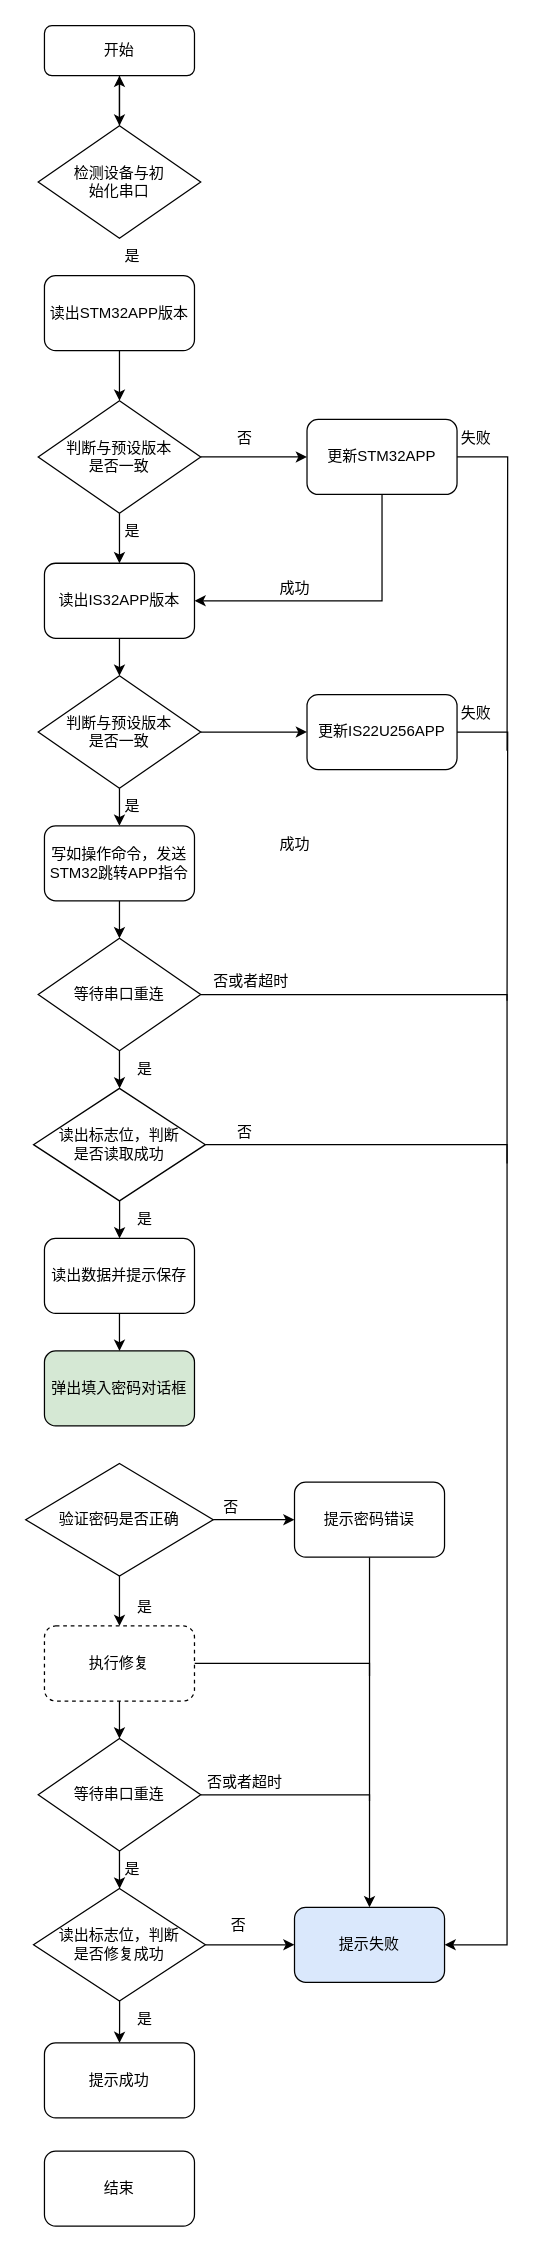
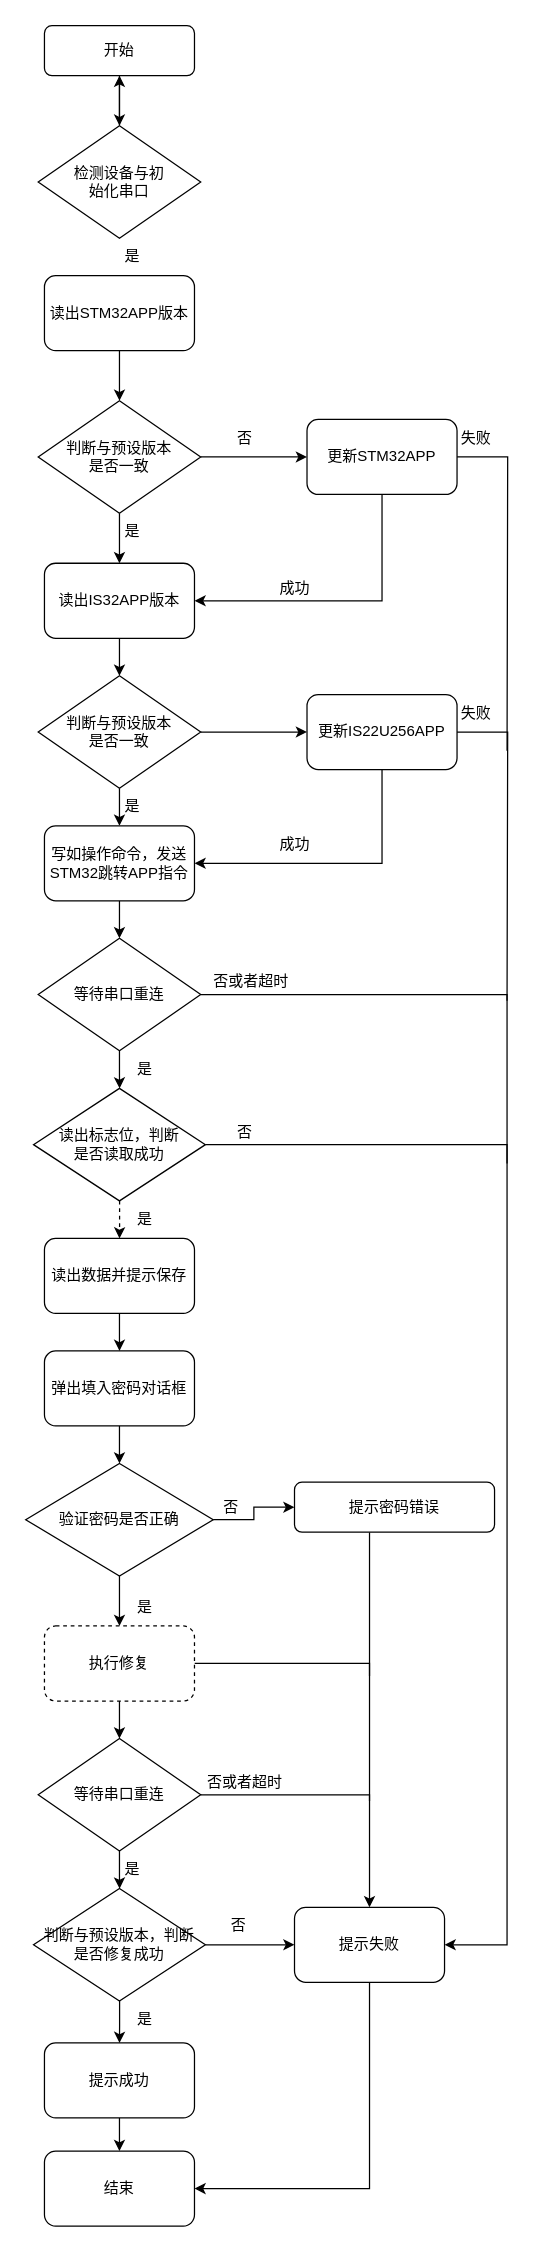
none -> (339, 863)
(120, 1216) -> (120, 1216)
(119, 1388) -> (119, 1388)
none -> (119, 1449)
(369, 1519) -> (394, 1507)
(119, 1944) -> (119, 1944)
(369, 1944) -> (369, 1944)
none -> (119, 2138)
none -> (369, 2168)
